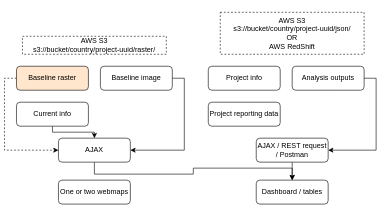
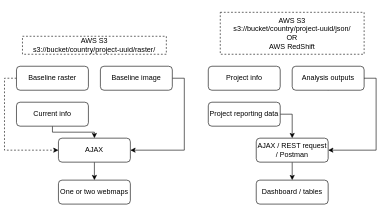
(53, 78) -> (53, 78)
none -> (292, 114)
(194, 171) -> (95, 174)
